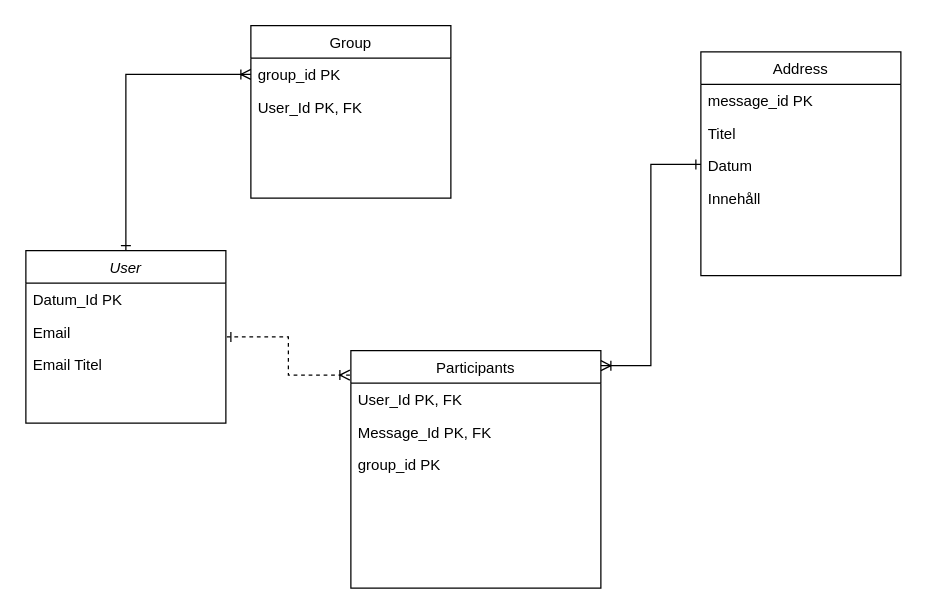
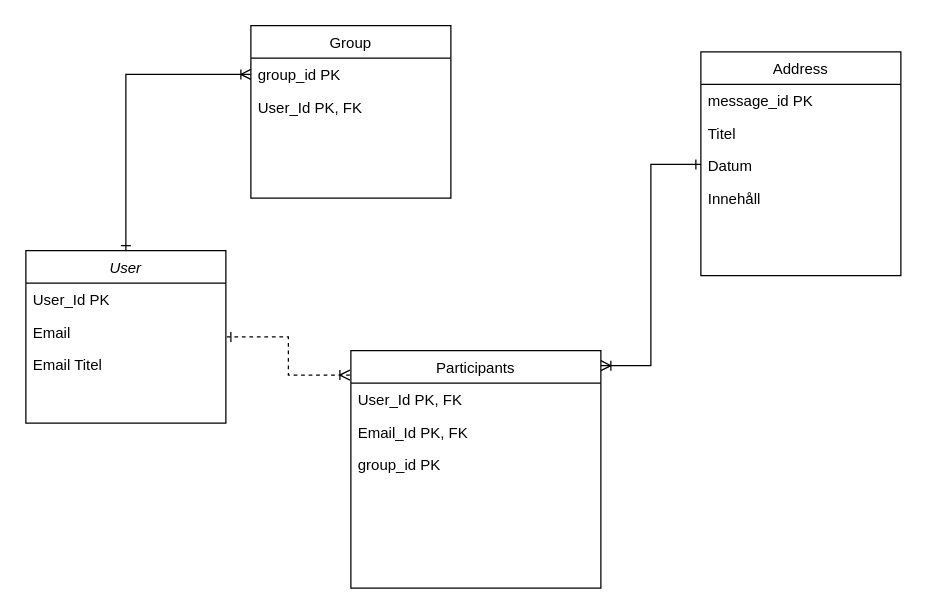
(77, 300) -> (73, 300)
(423, 433) -> (411, 433)
